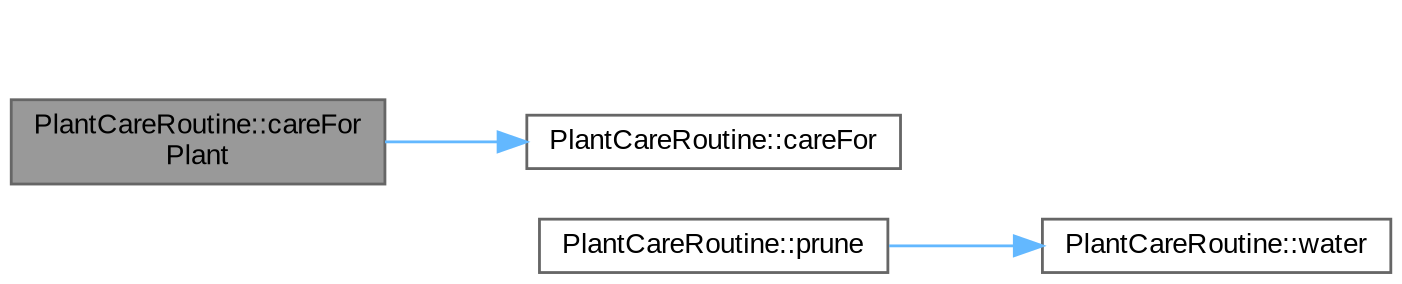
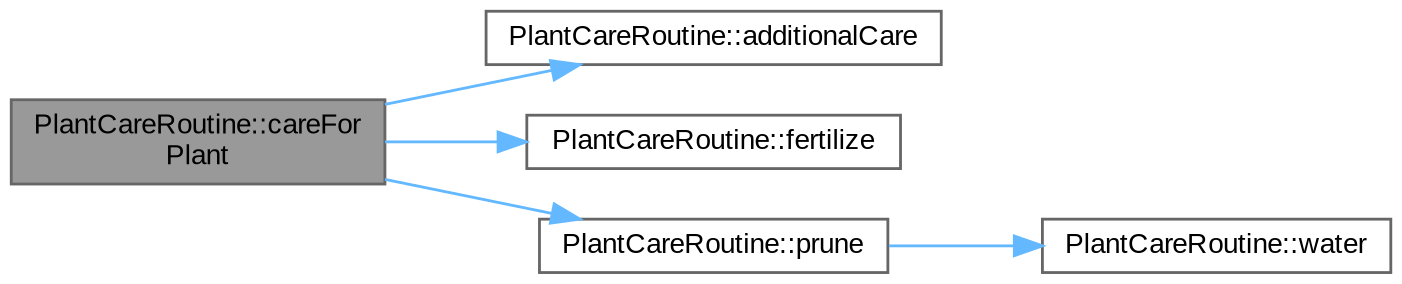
none -> (714, 38)
(714, 142) -> (714, 142)
none -> (468, 196)
